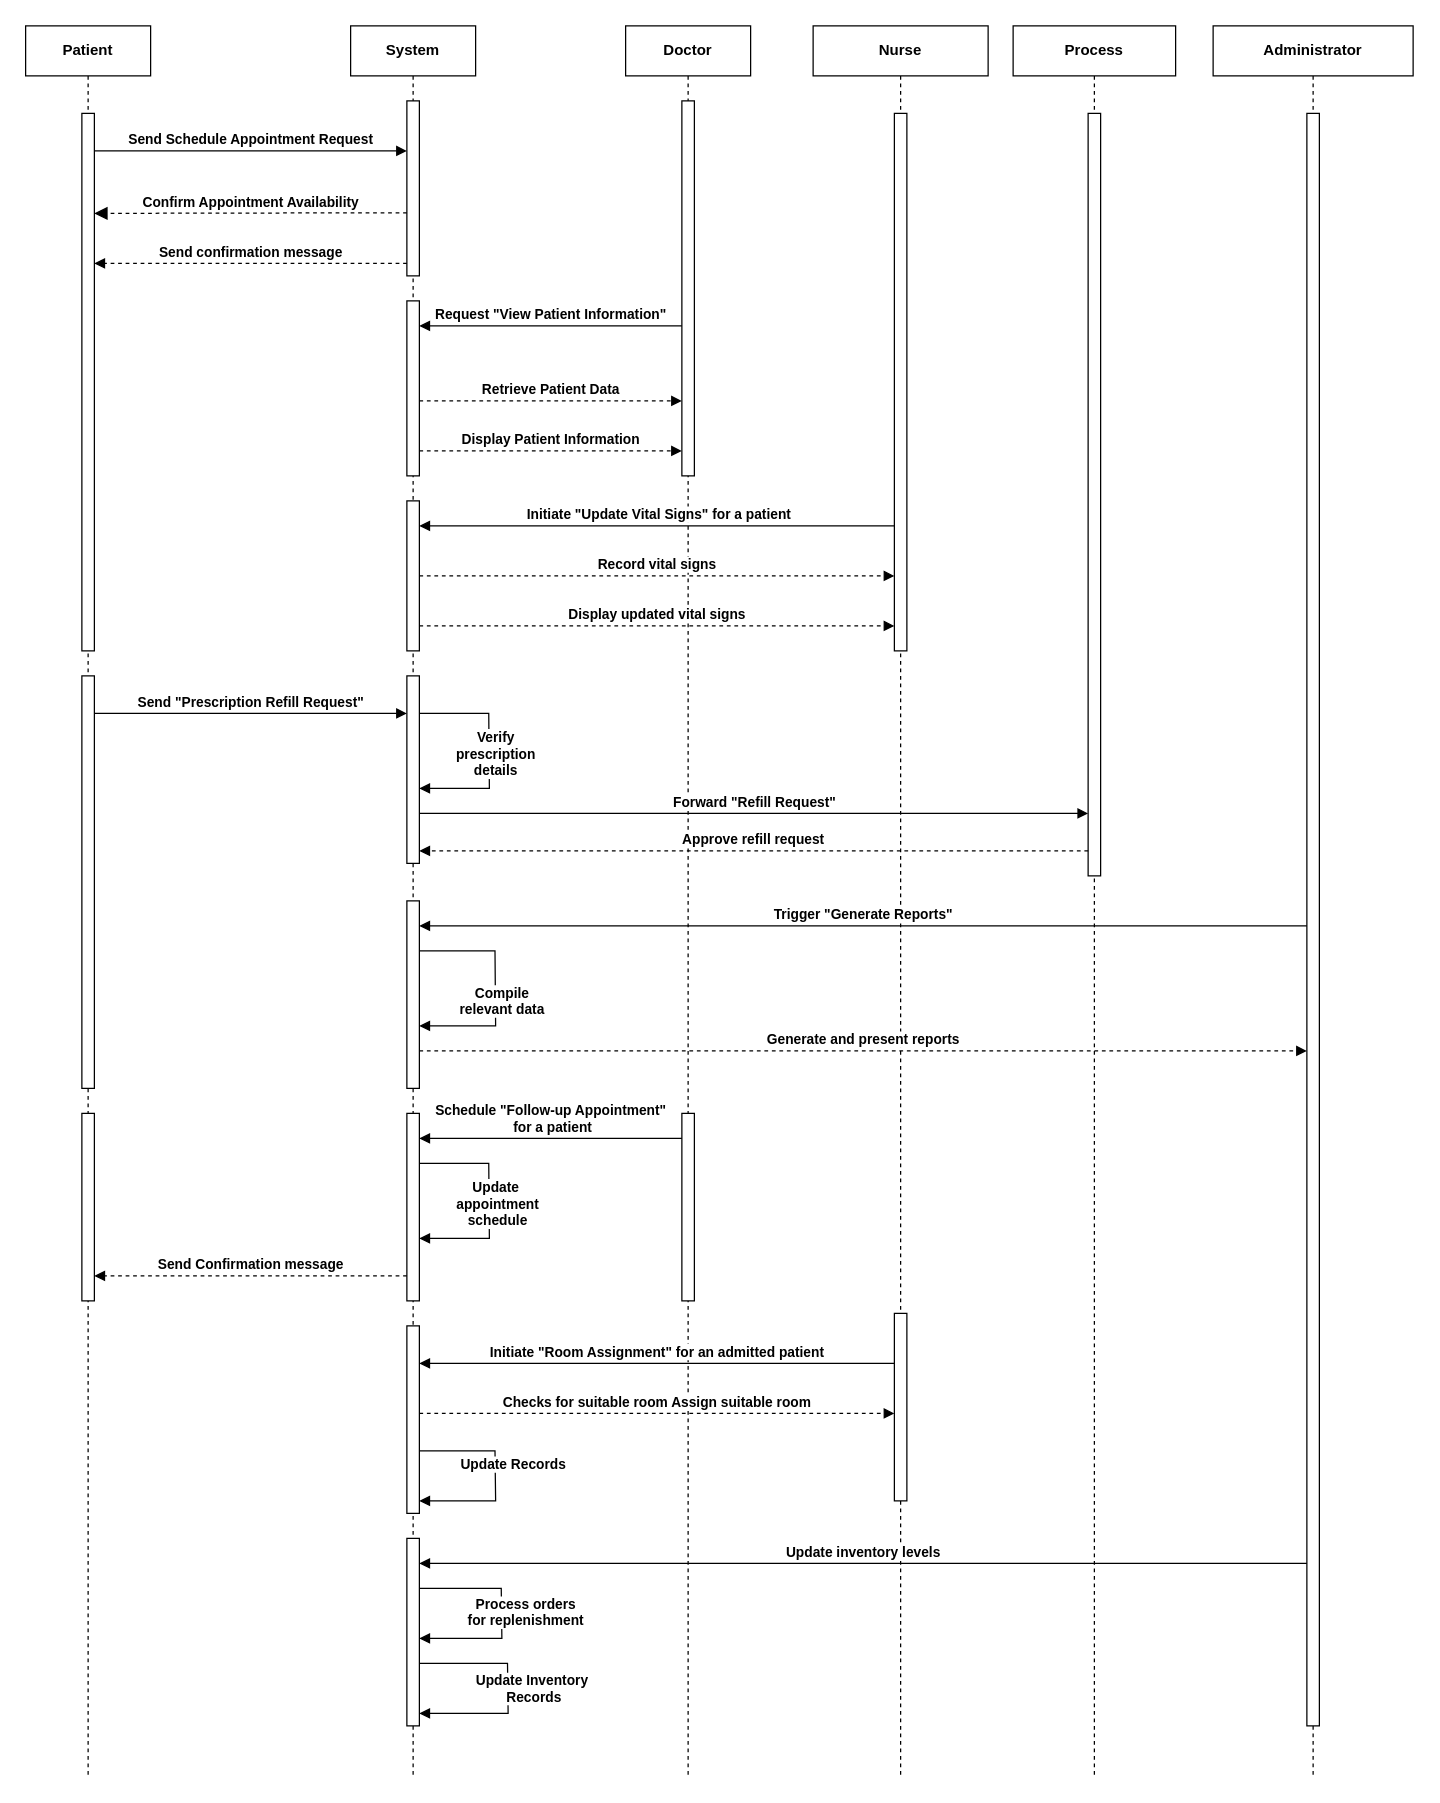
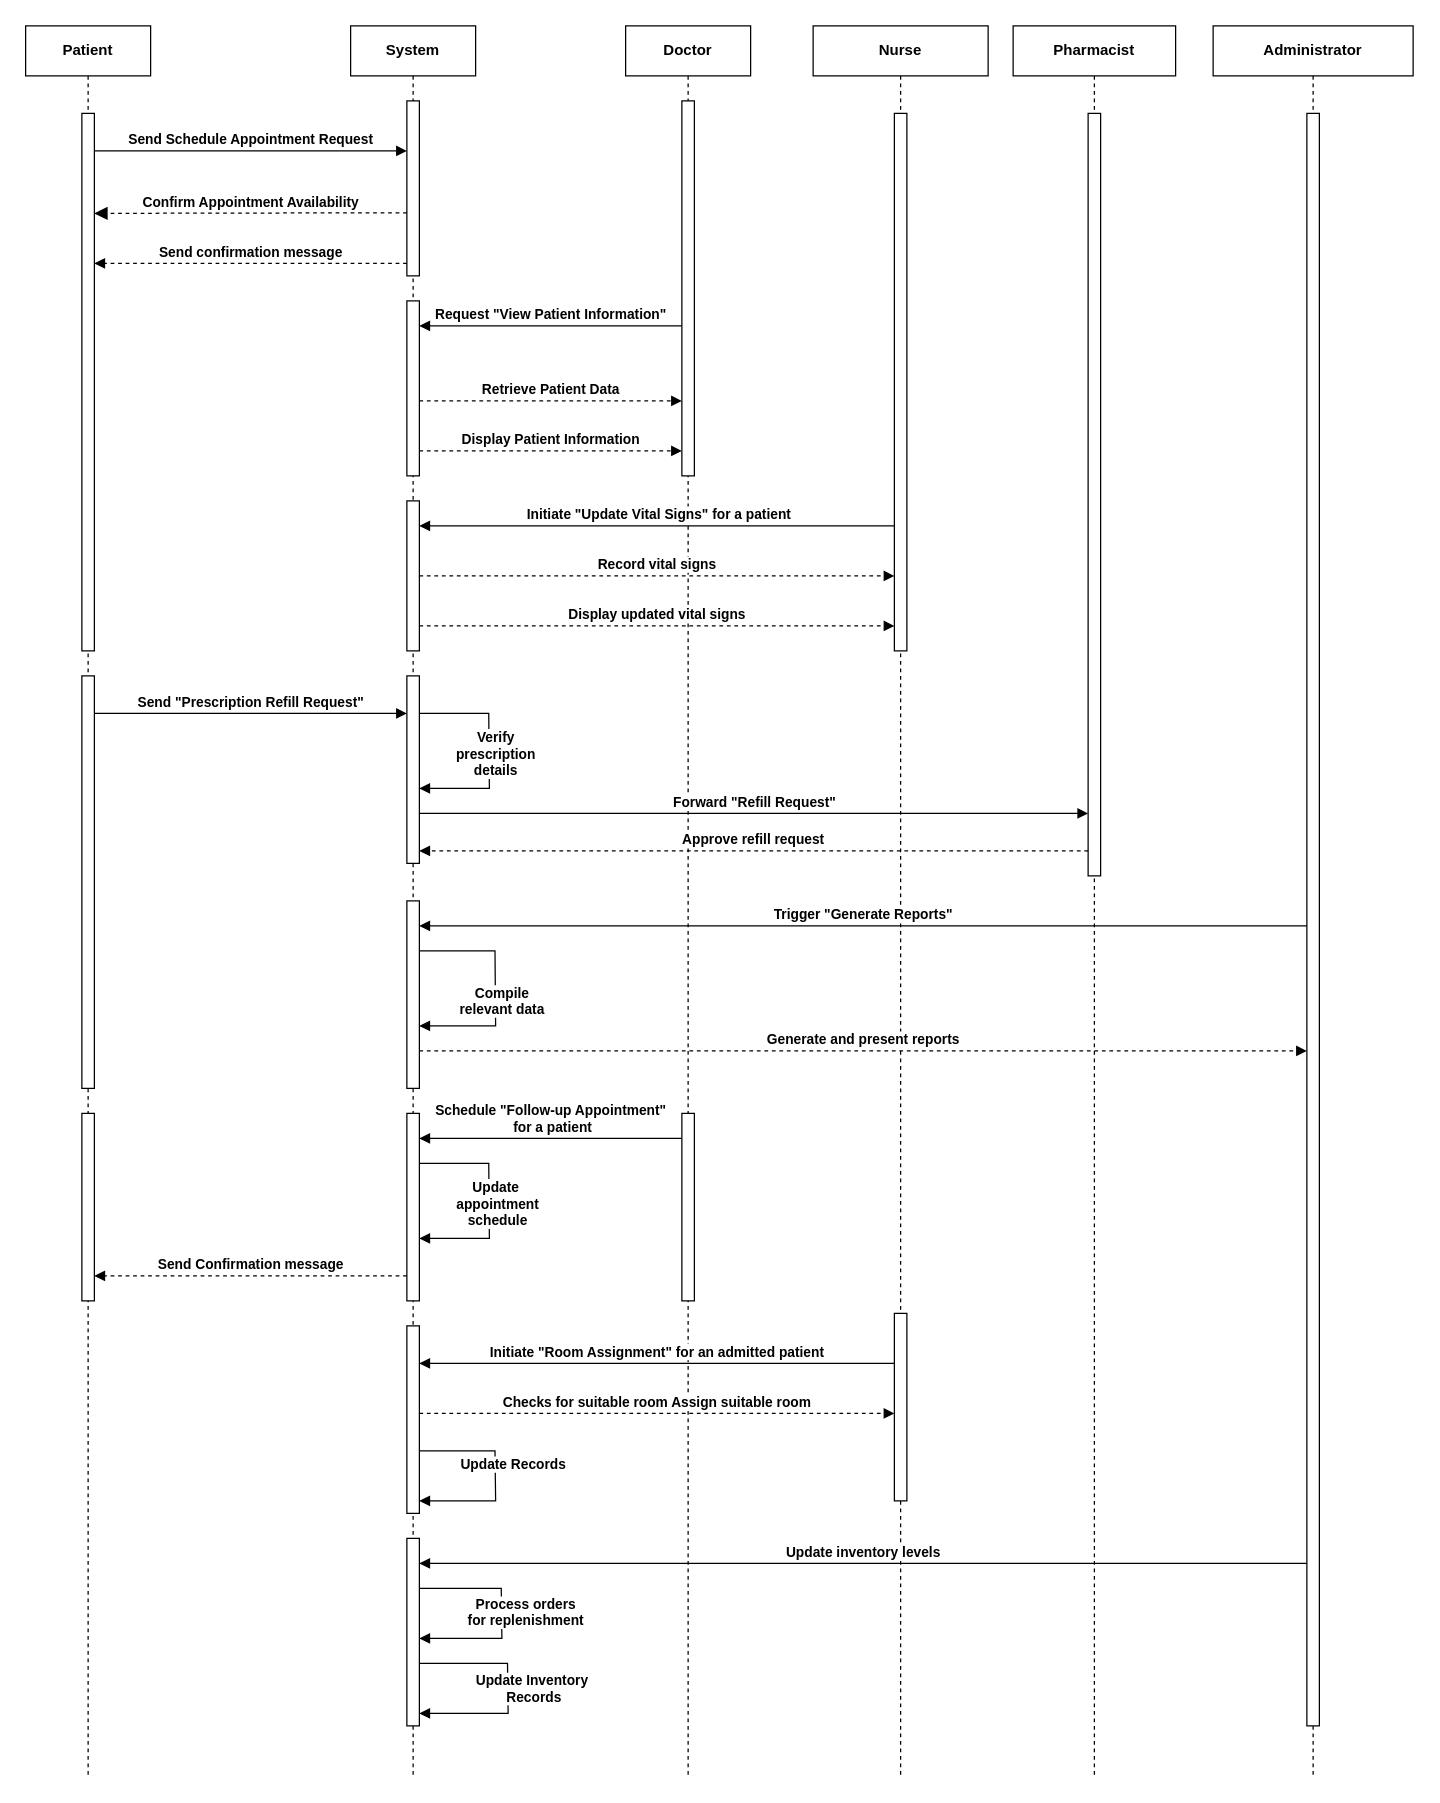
(1094, 51) -> (1094, 51)
